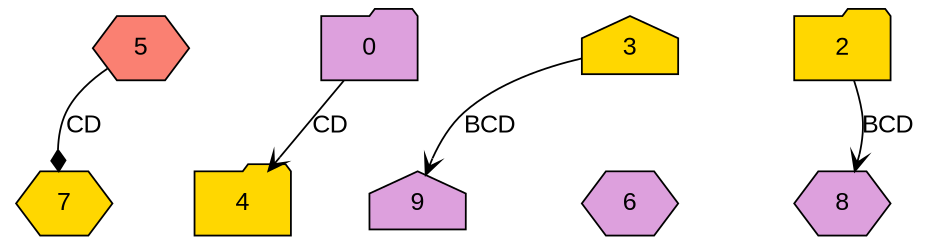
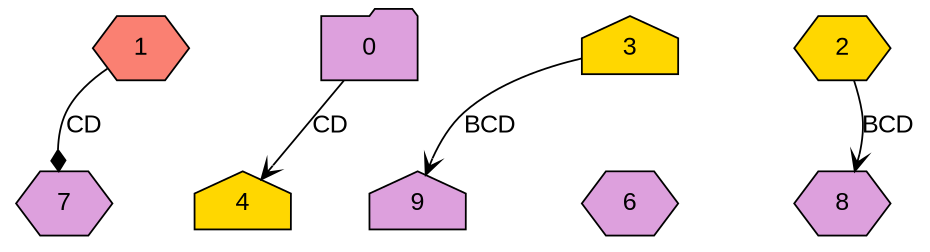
(141, 48) -> (141, 48)
(842, 48) -> (842, 48)
(64, 203) -> (64, 203)
(243, 203) -> (243, 203)
